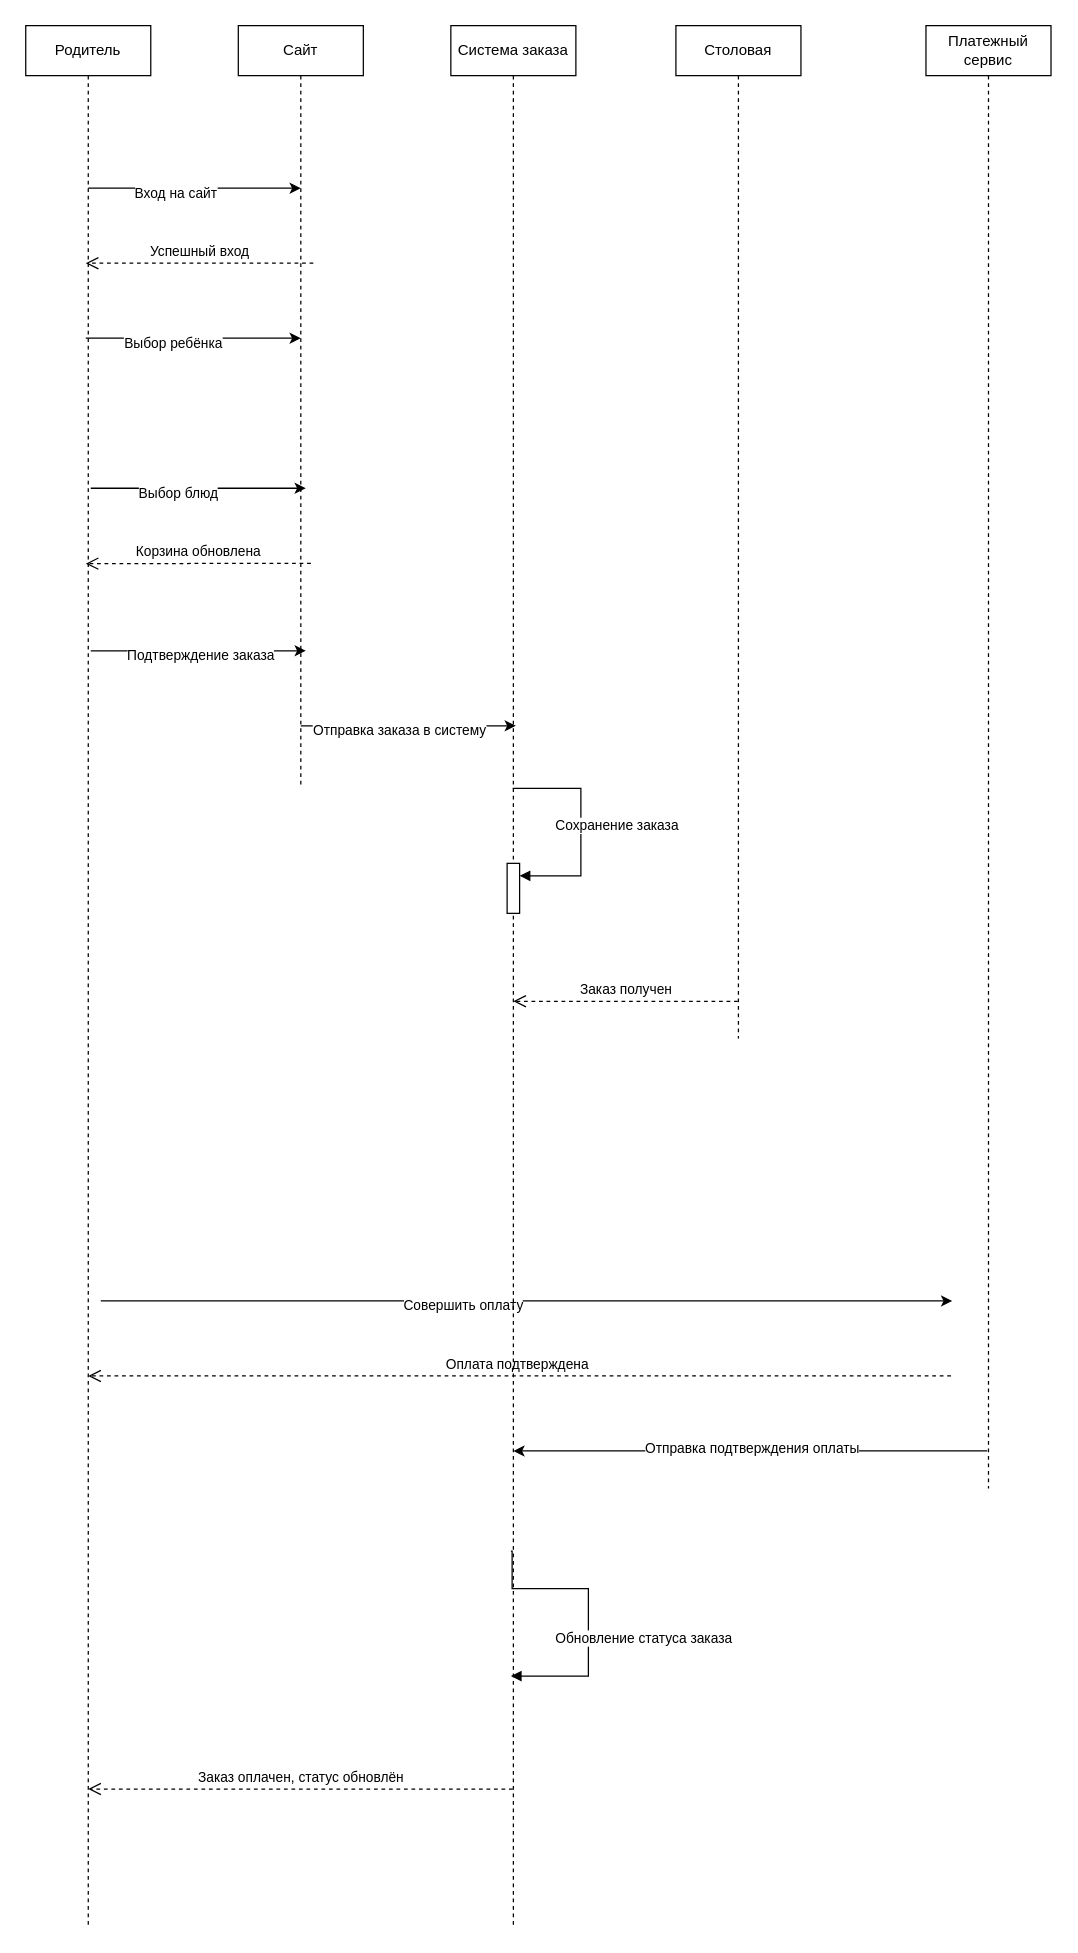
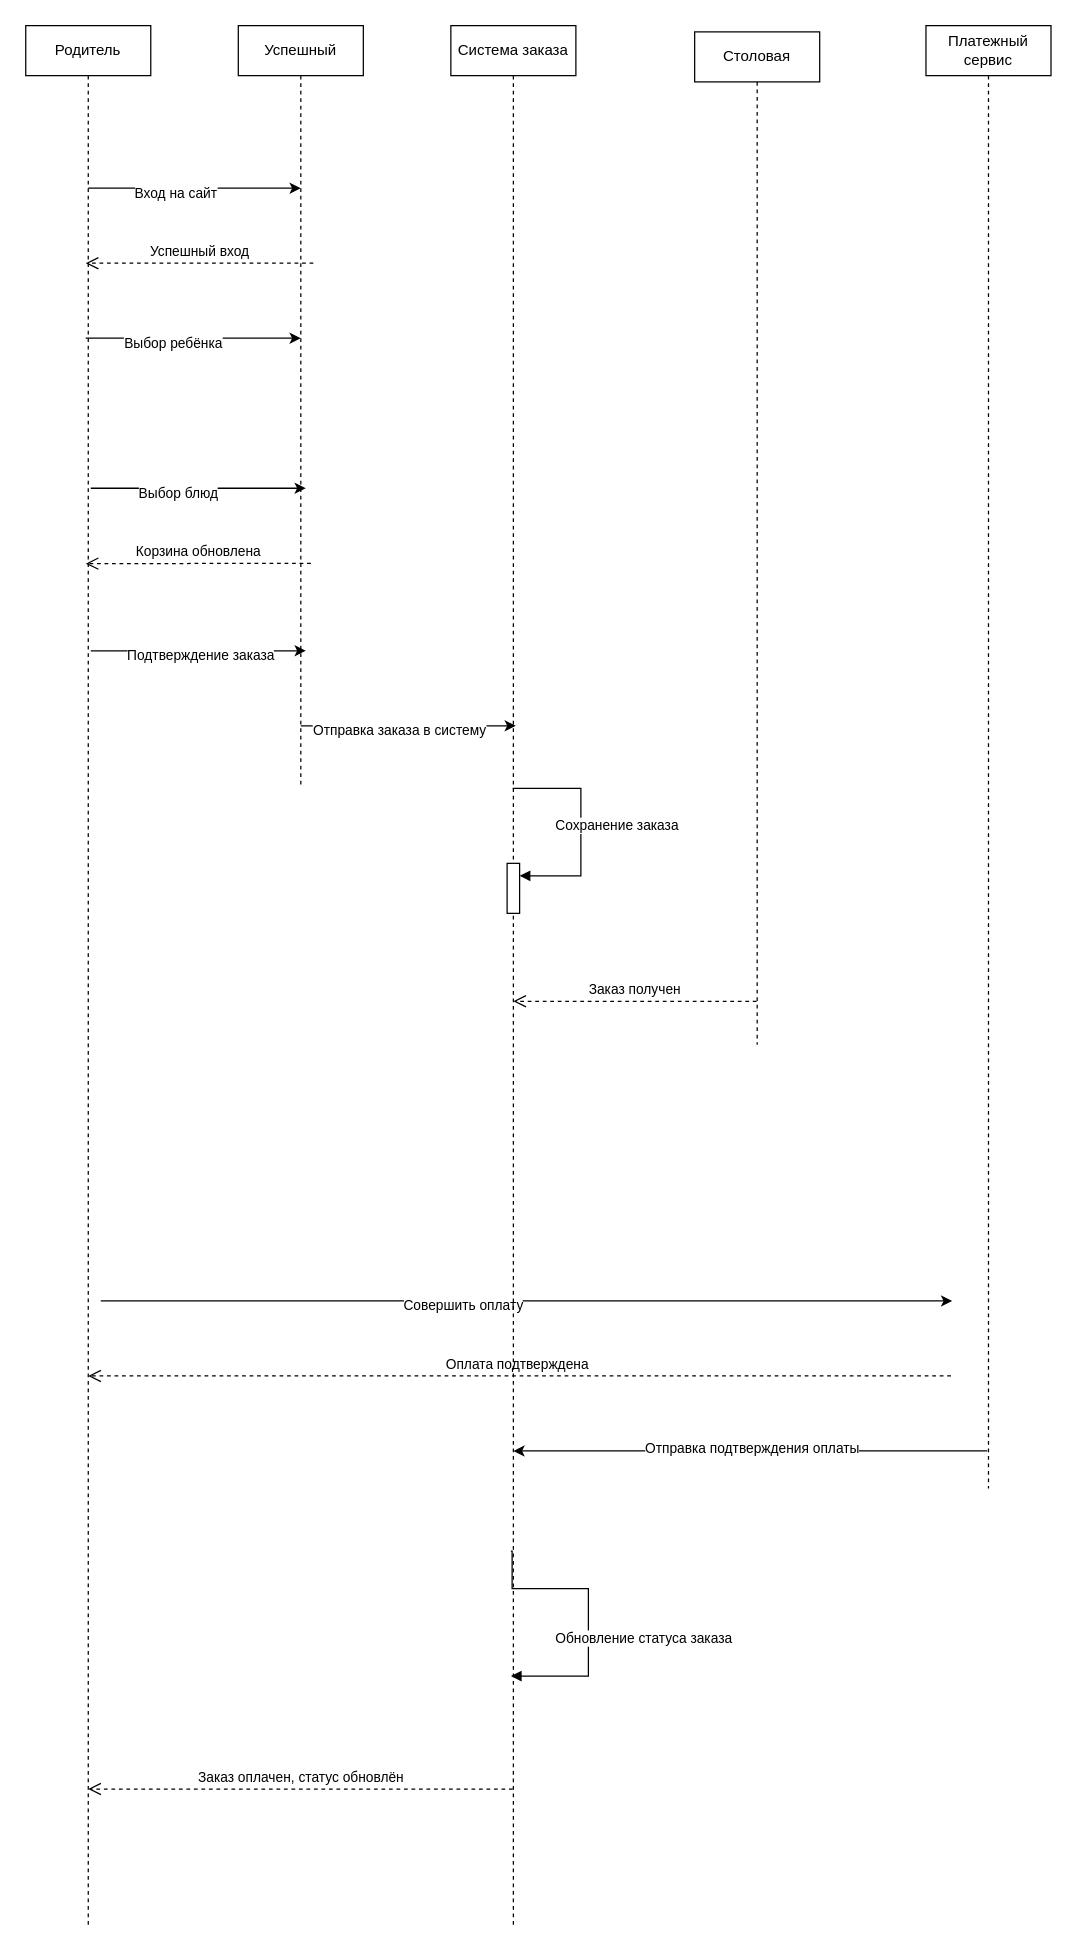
(301, 51) -> (301, 51)
(738, 532) -> (757, 538)
